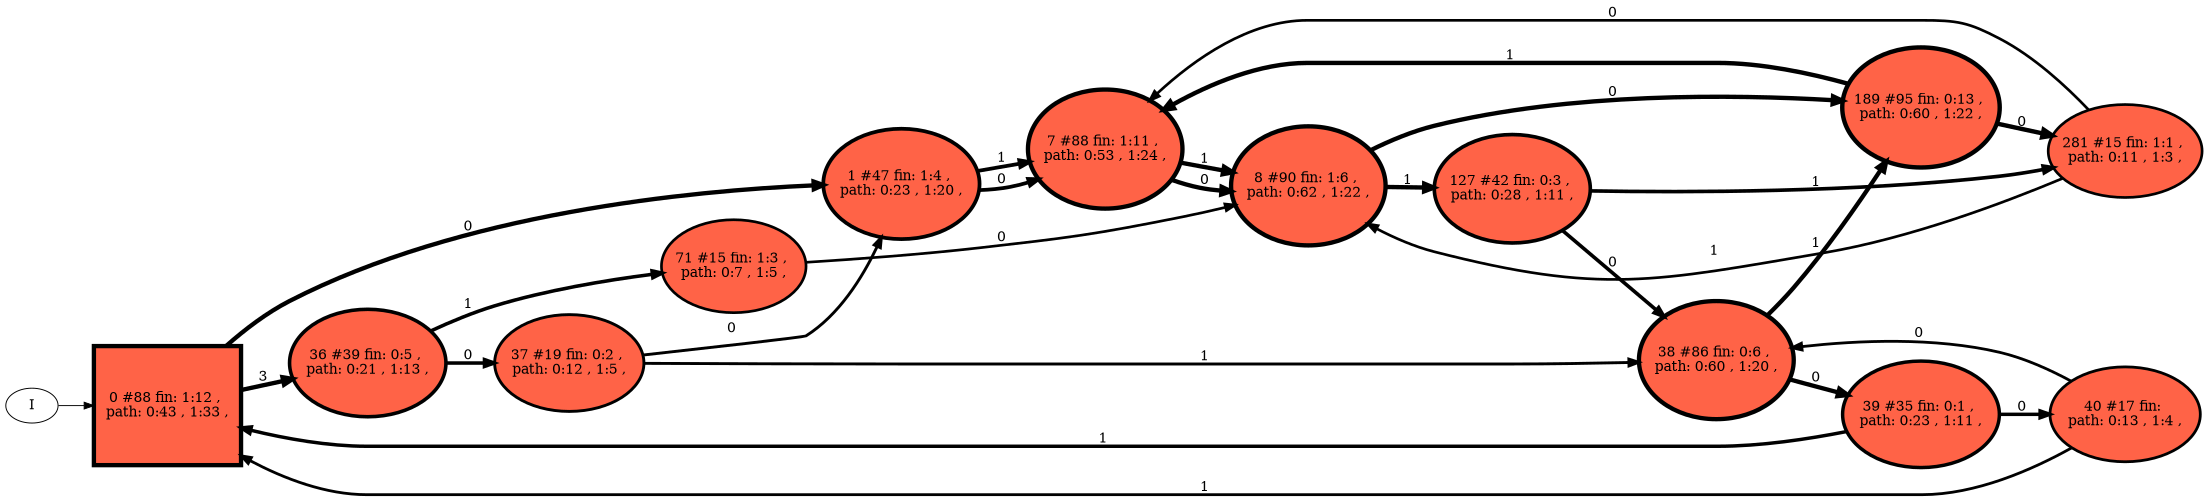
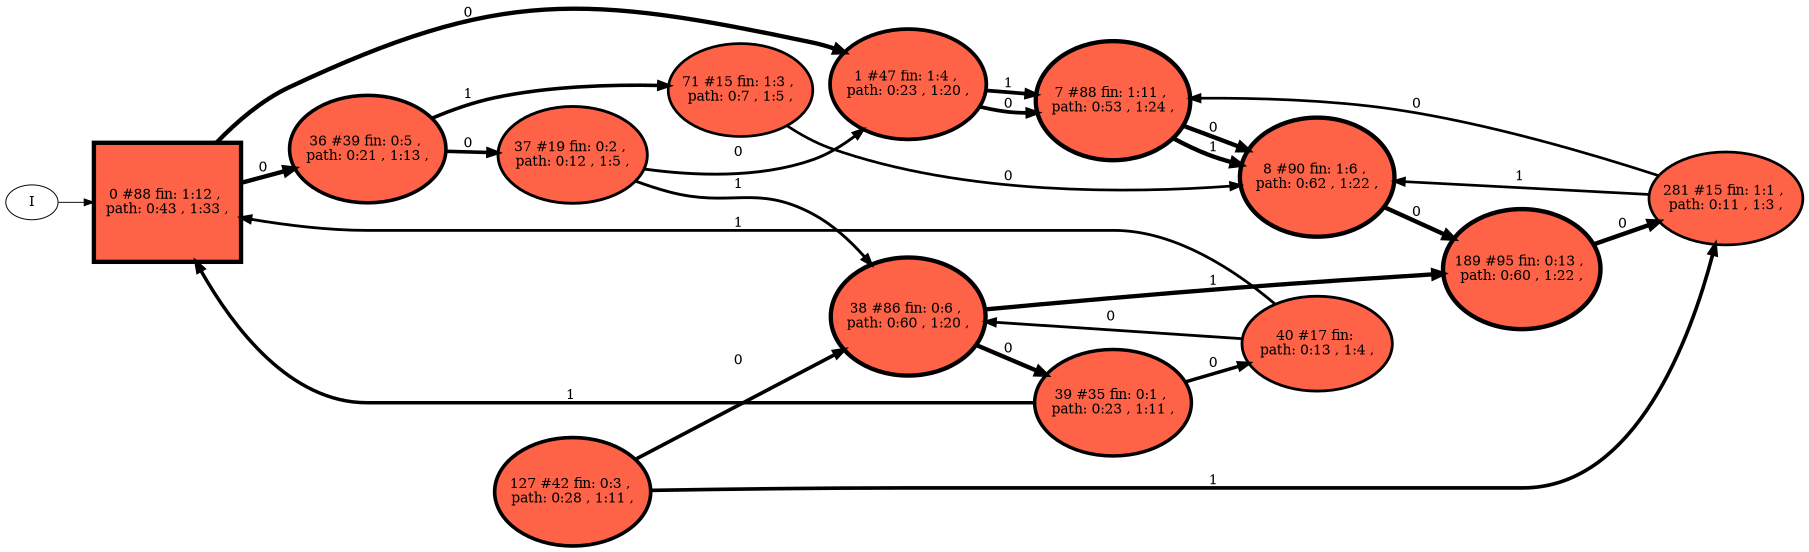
(1507, 63) -> none
(1405, 187) -> none
(265, 377) -> (265, 168)
